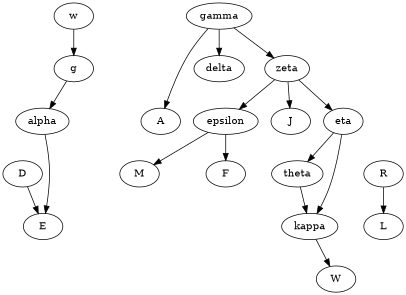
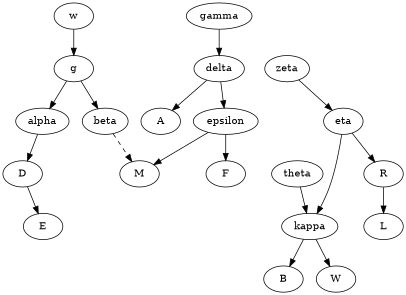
(251, 41) -> none
(184, 63) -> (192, 93)
(260, 92) -> (222, 91)
none -> (105, 121)
(291, 121) -> none
(323, 144) -> (361, 145)
(50, 170) -> (34, 144)
none -> (283, 279)
